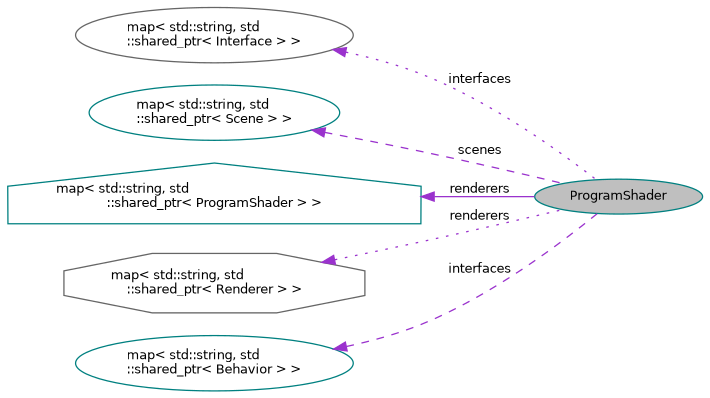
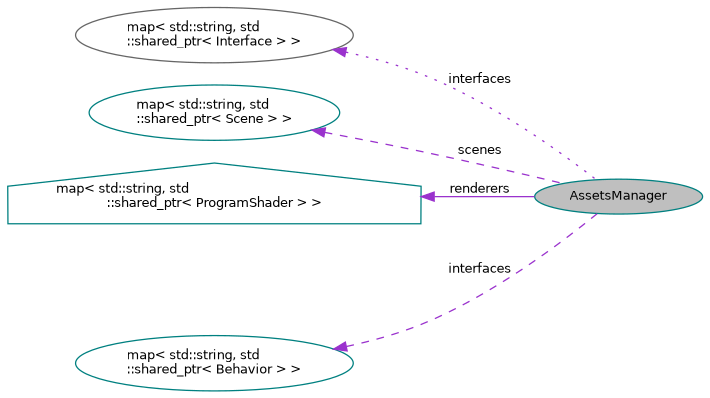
(619, 197) -> (619, 197)
(214, 283) -> none
